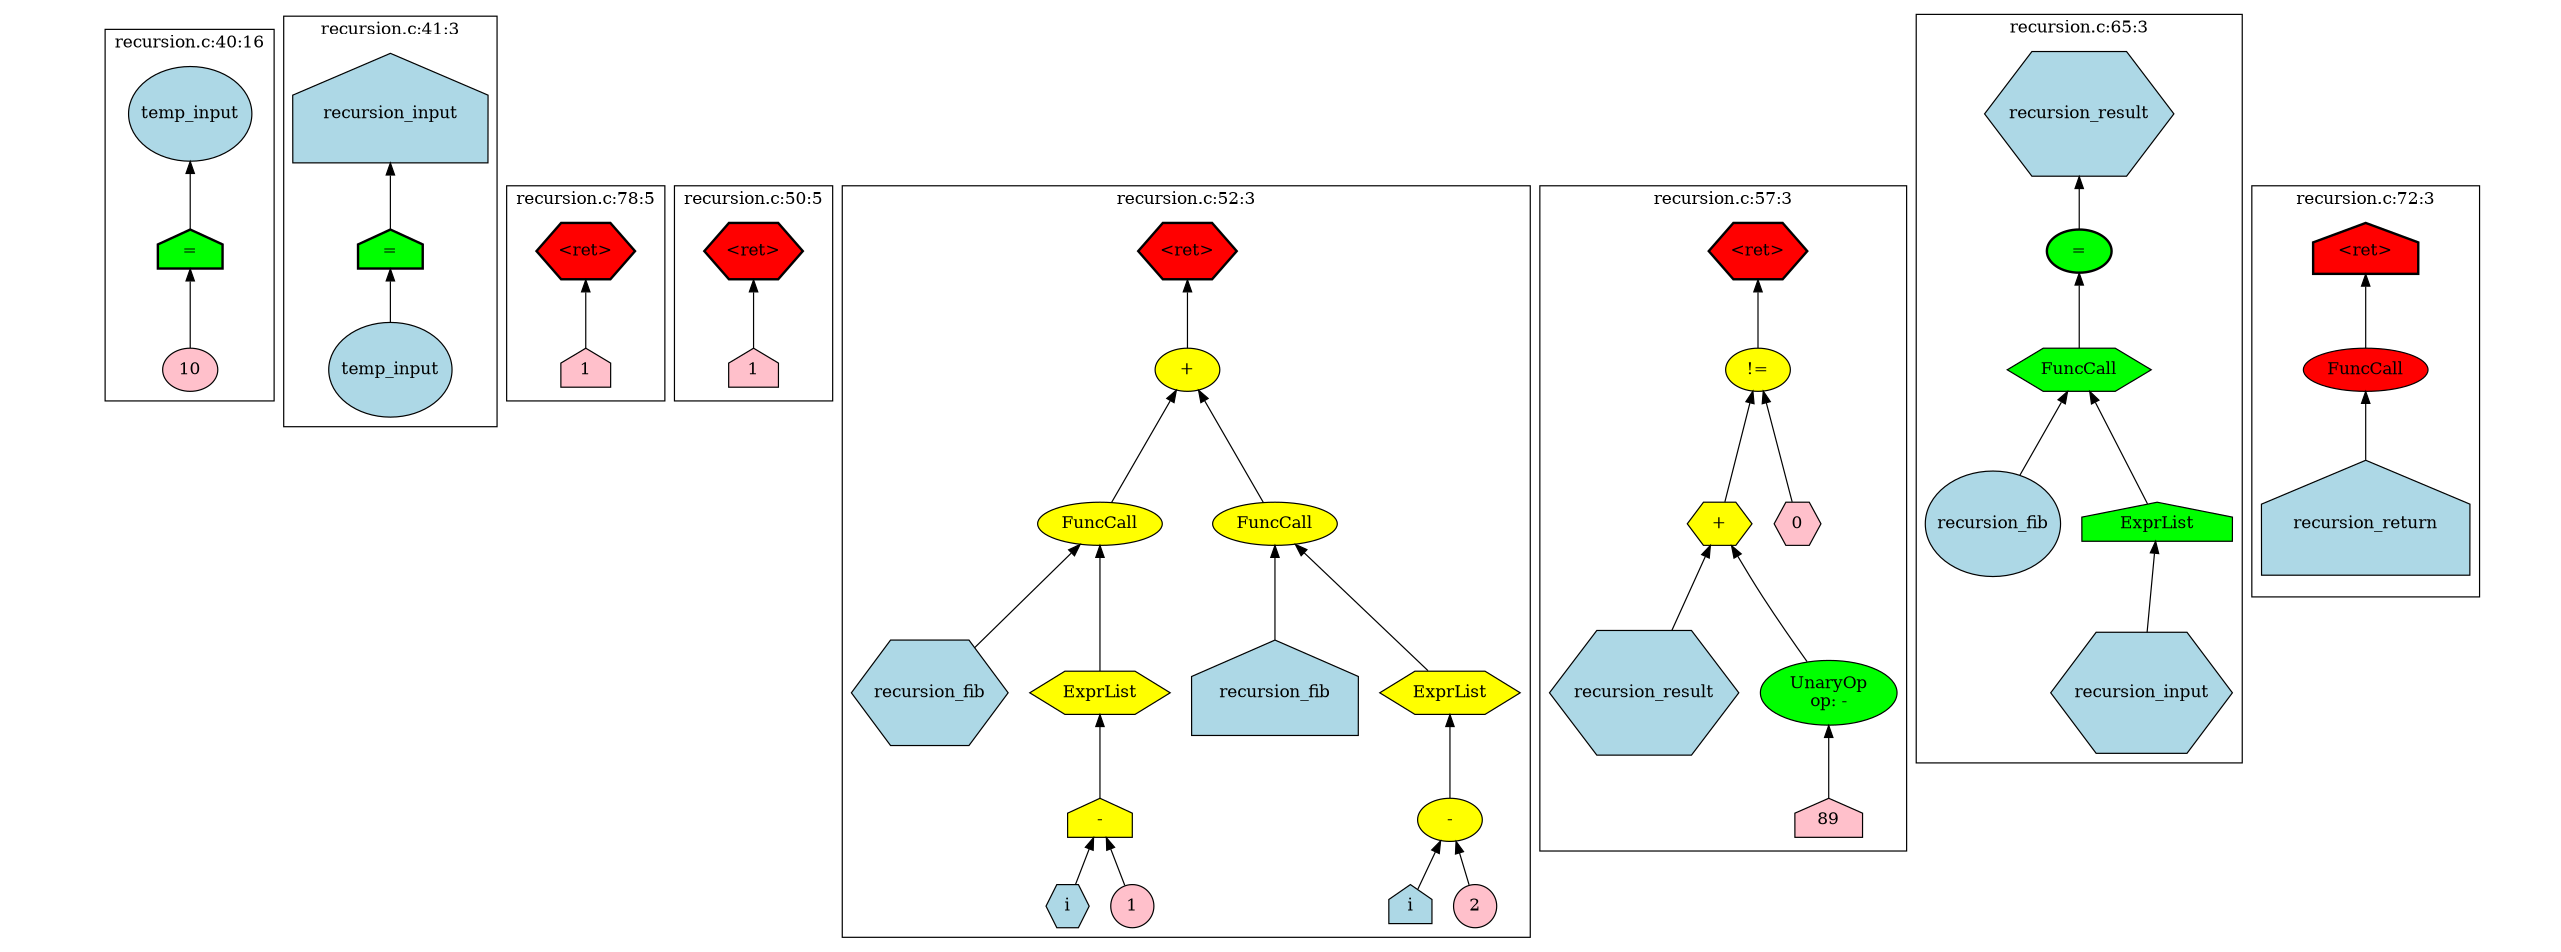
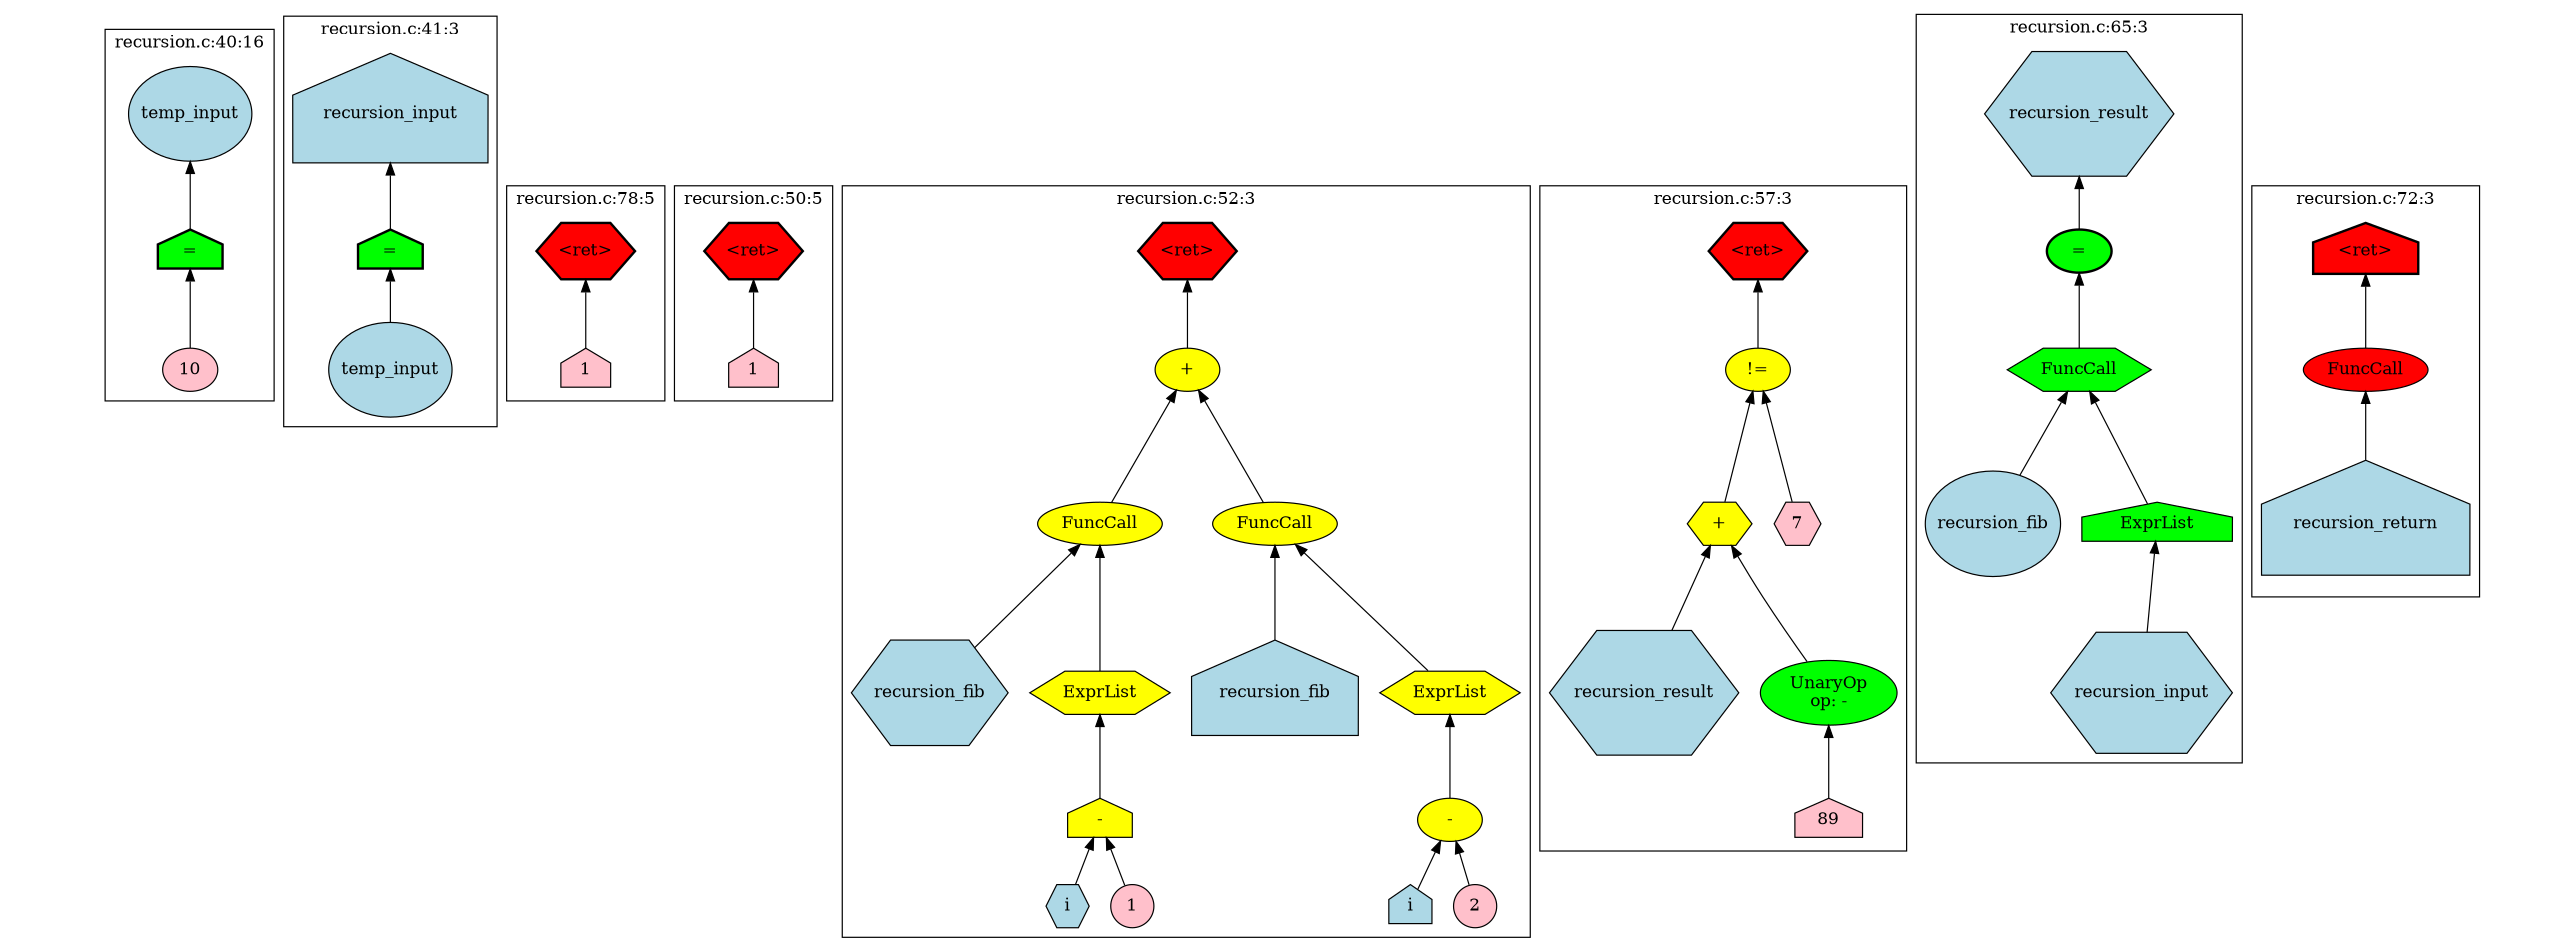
(1798, 524) -> (1798, 524)
